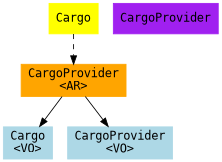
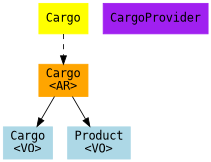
(74, 80) -> (63, 80)
(120, 143) -> (99, 143)
